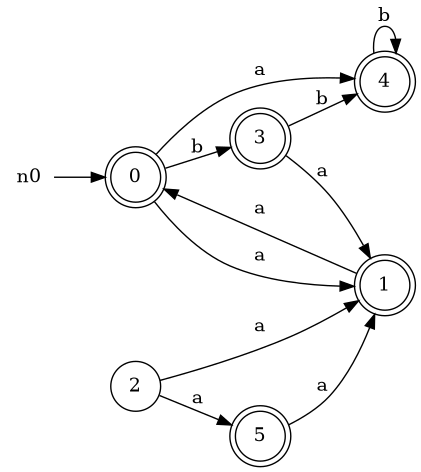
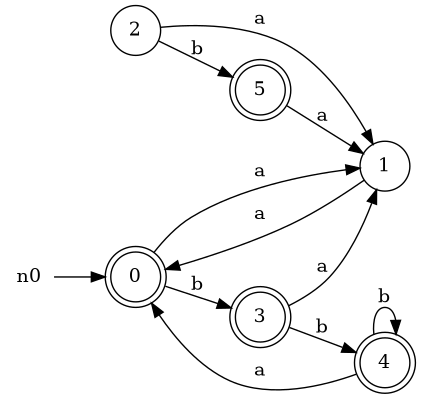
(238, 92) -> (245, 386)
(385, 285) -> (385, 166)
(198, 398) -> (198, 49)
